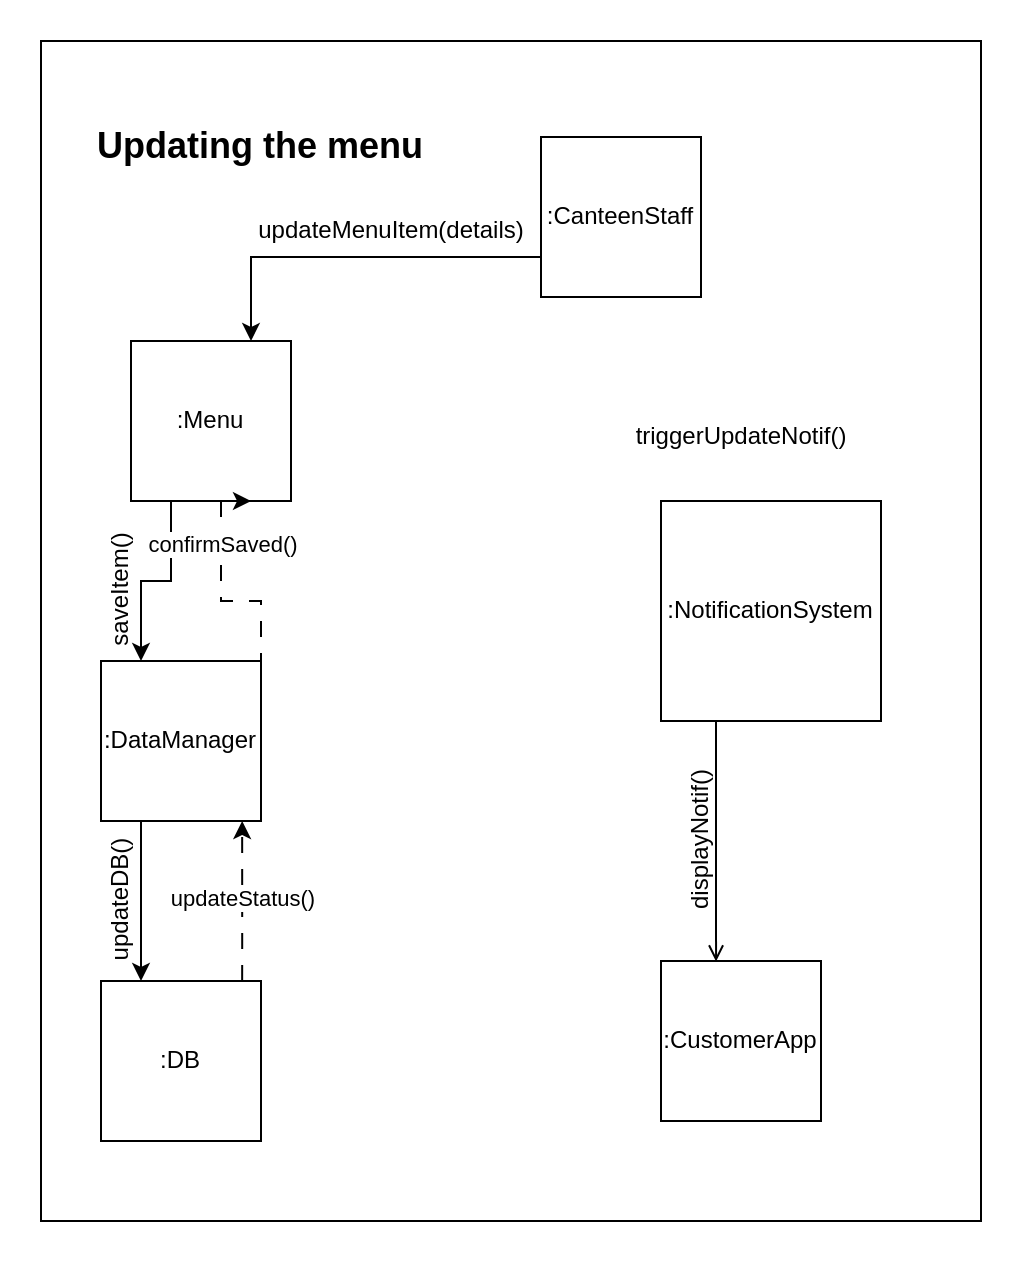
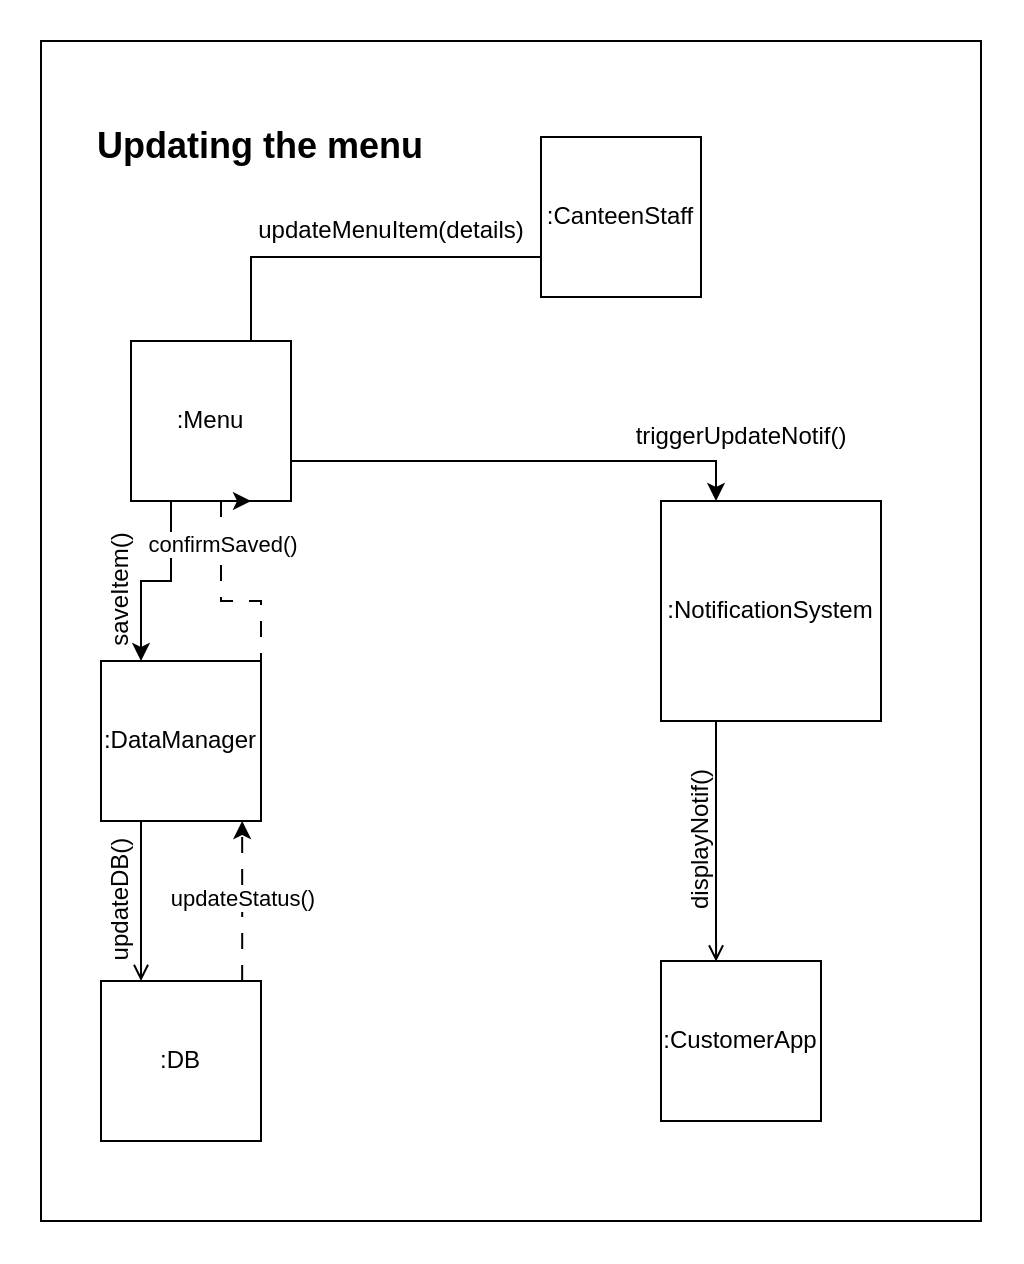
(251, 326) -> (251, 331)
none -> (517, 461)
(141, 966) -> (141, 968)
